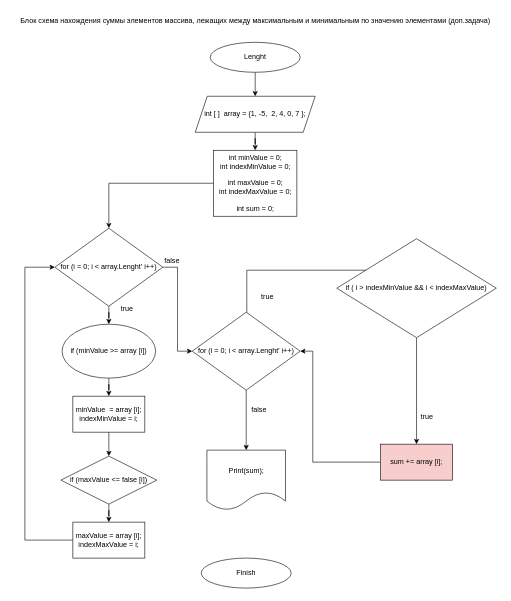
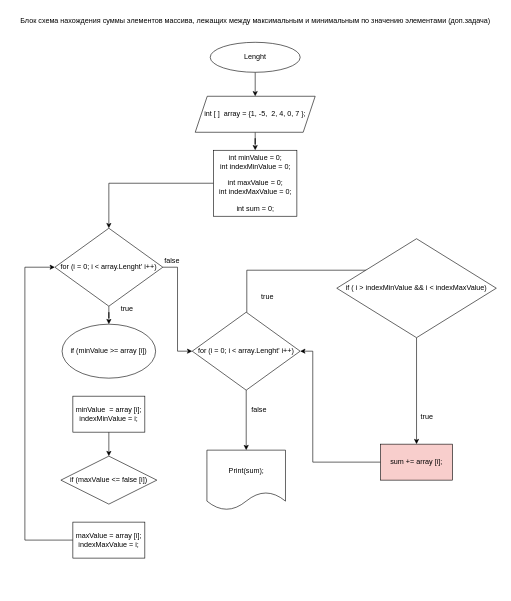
(109, 387) -> none
(109, 513) -> none
(246, 573) -> none
